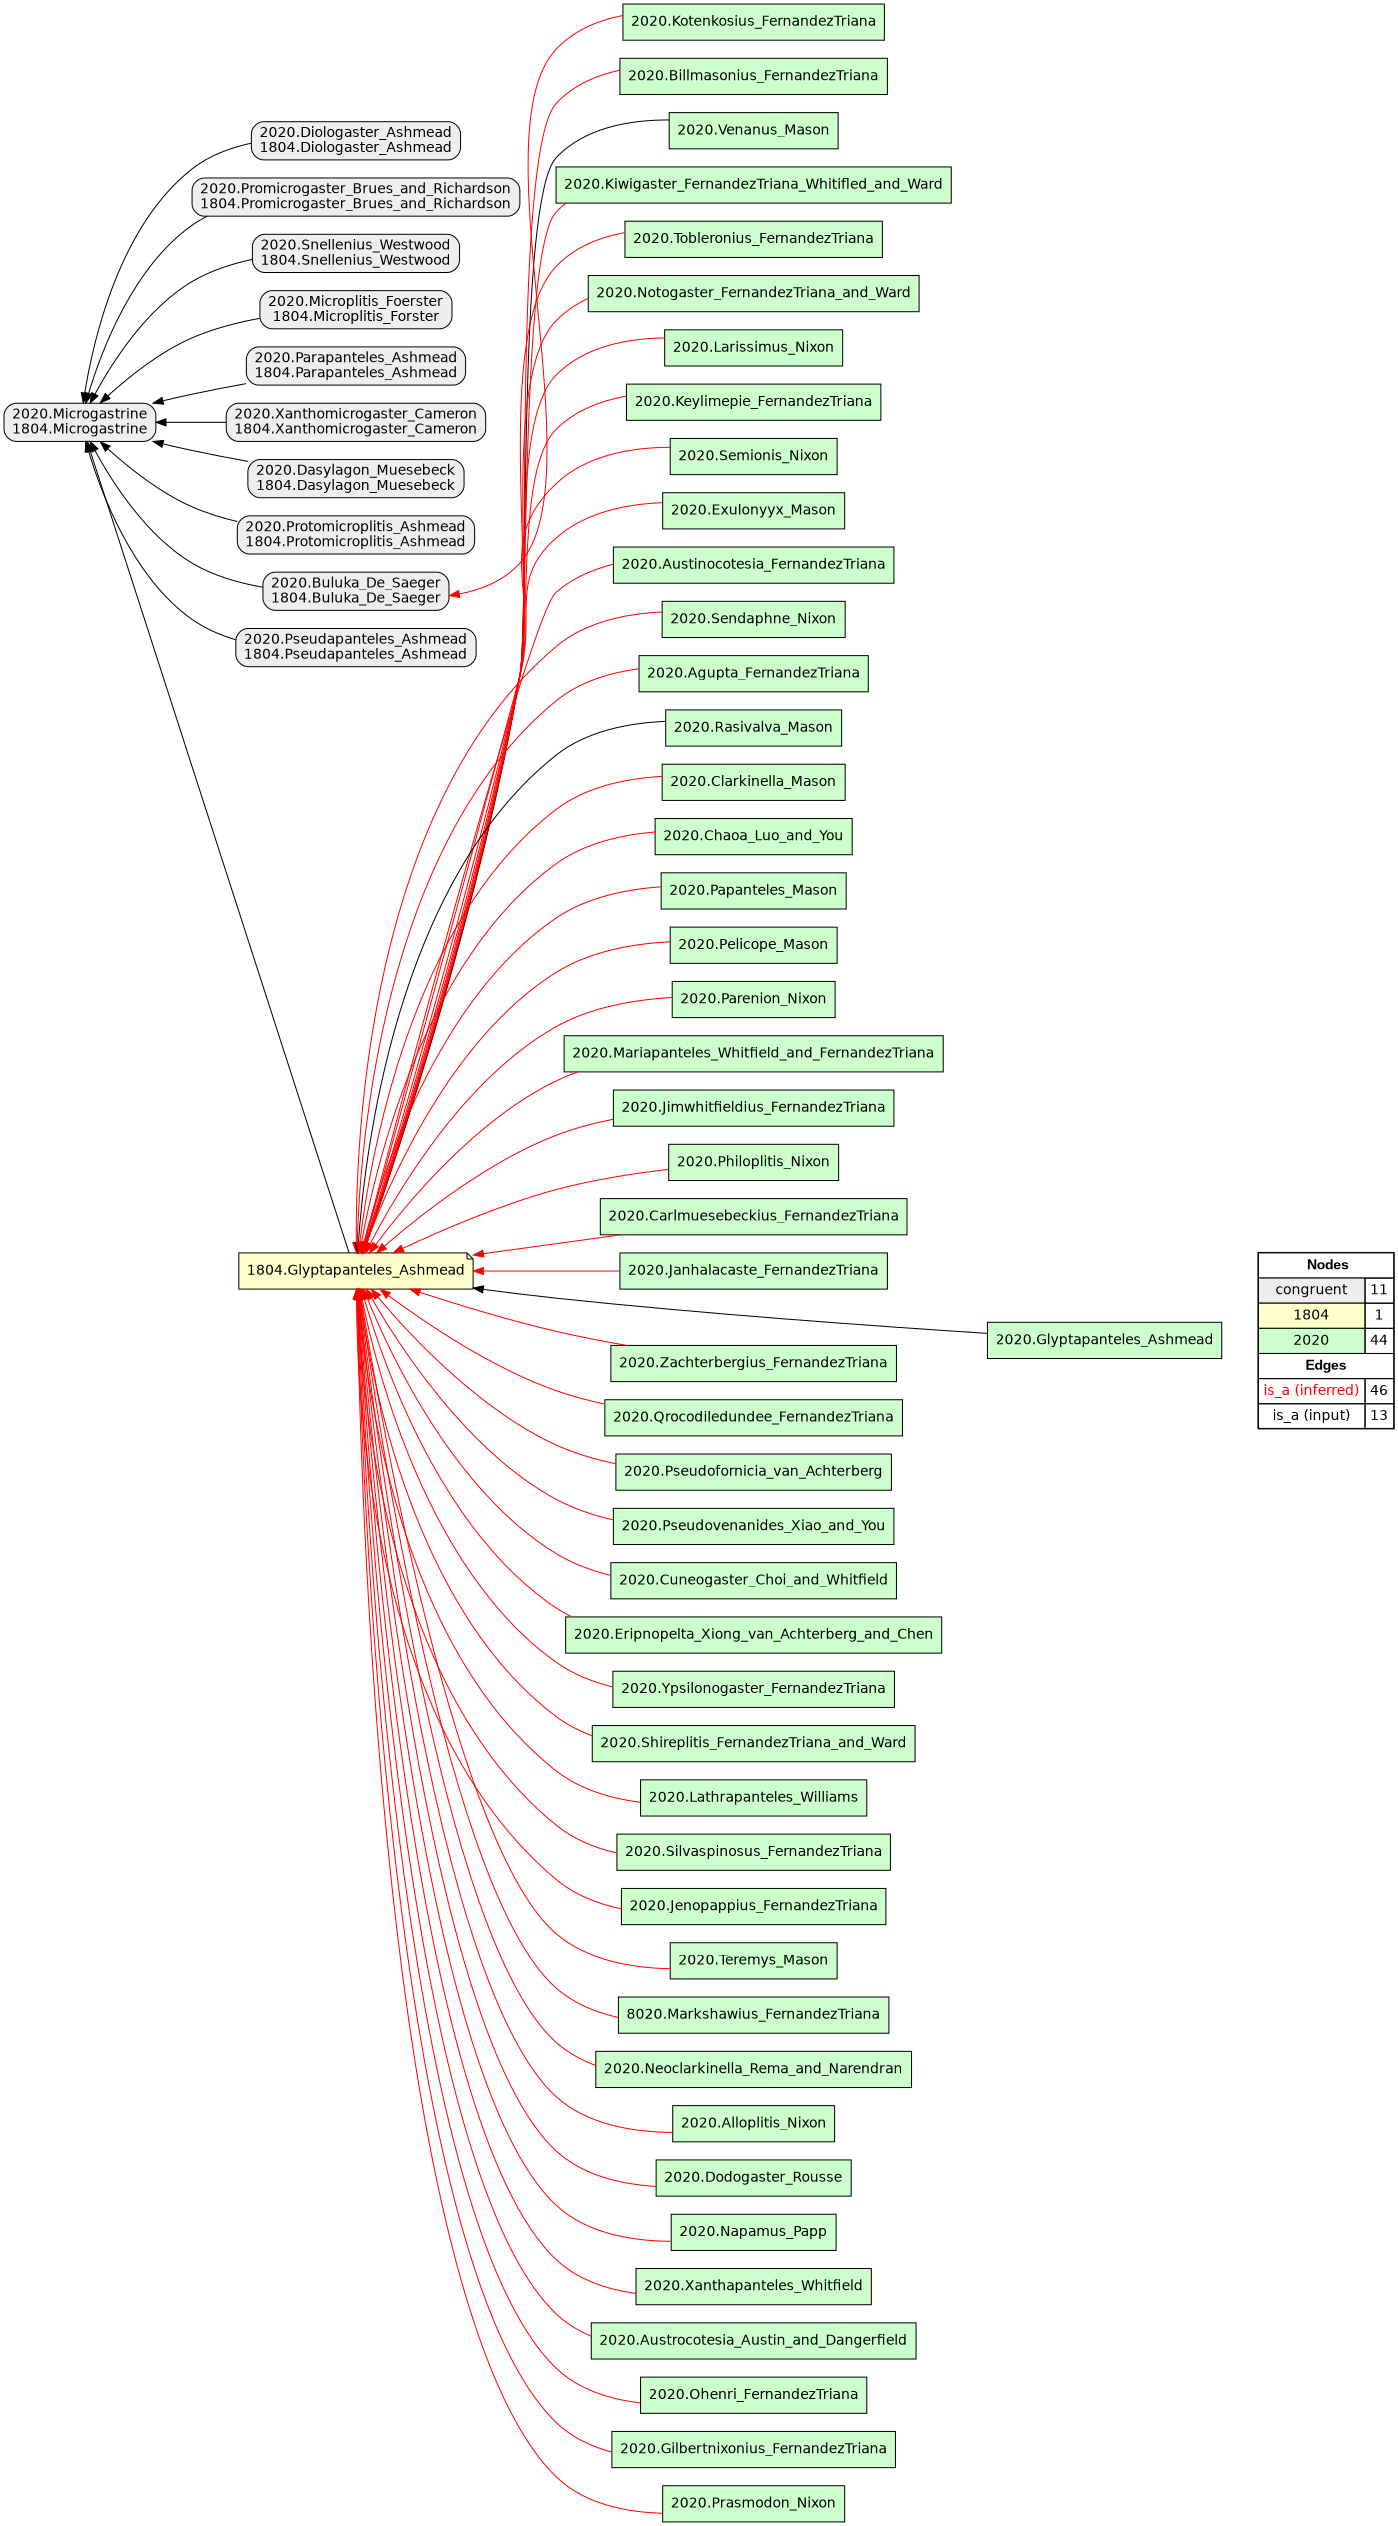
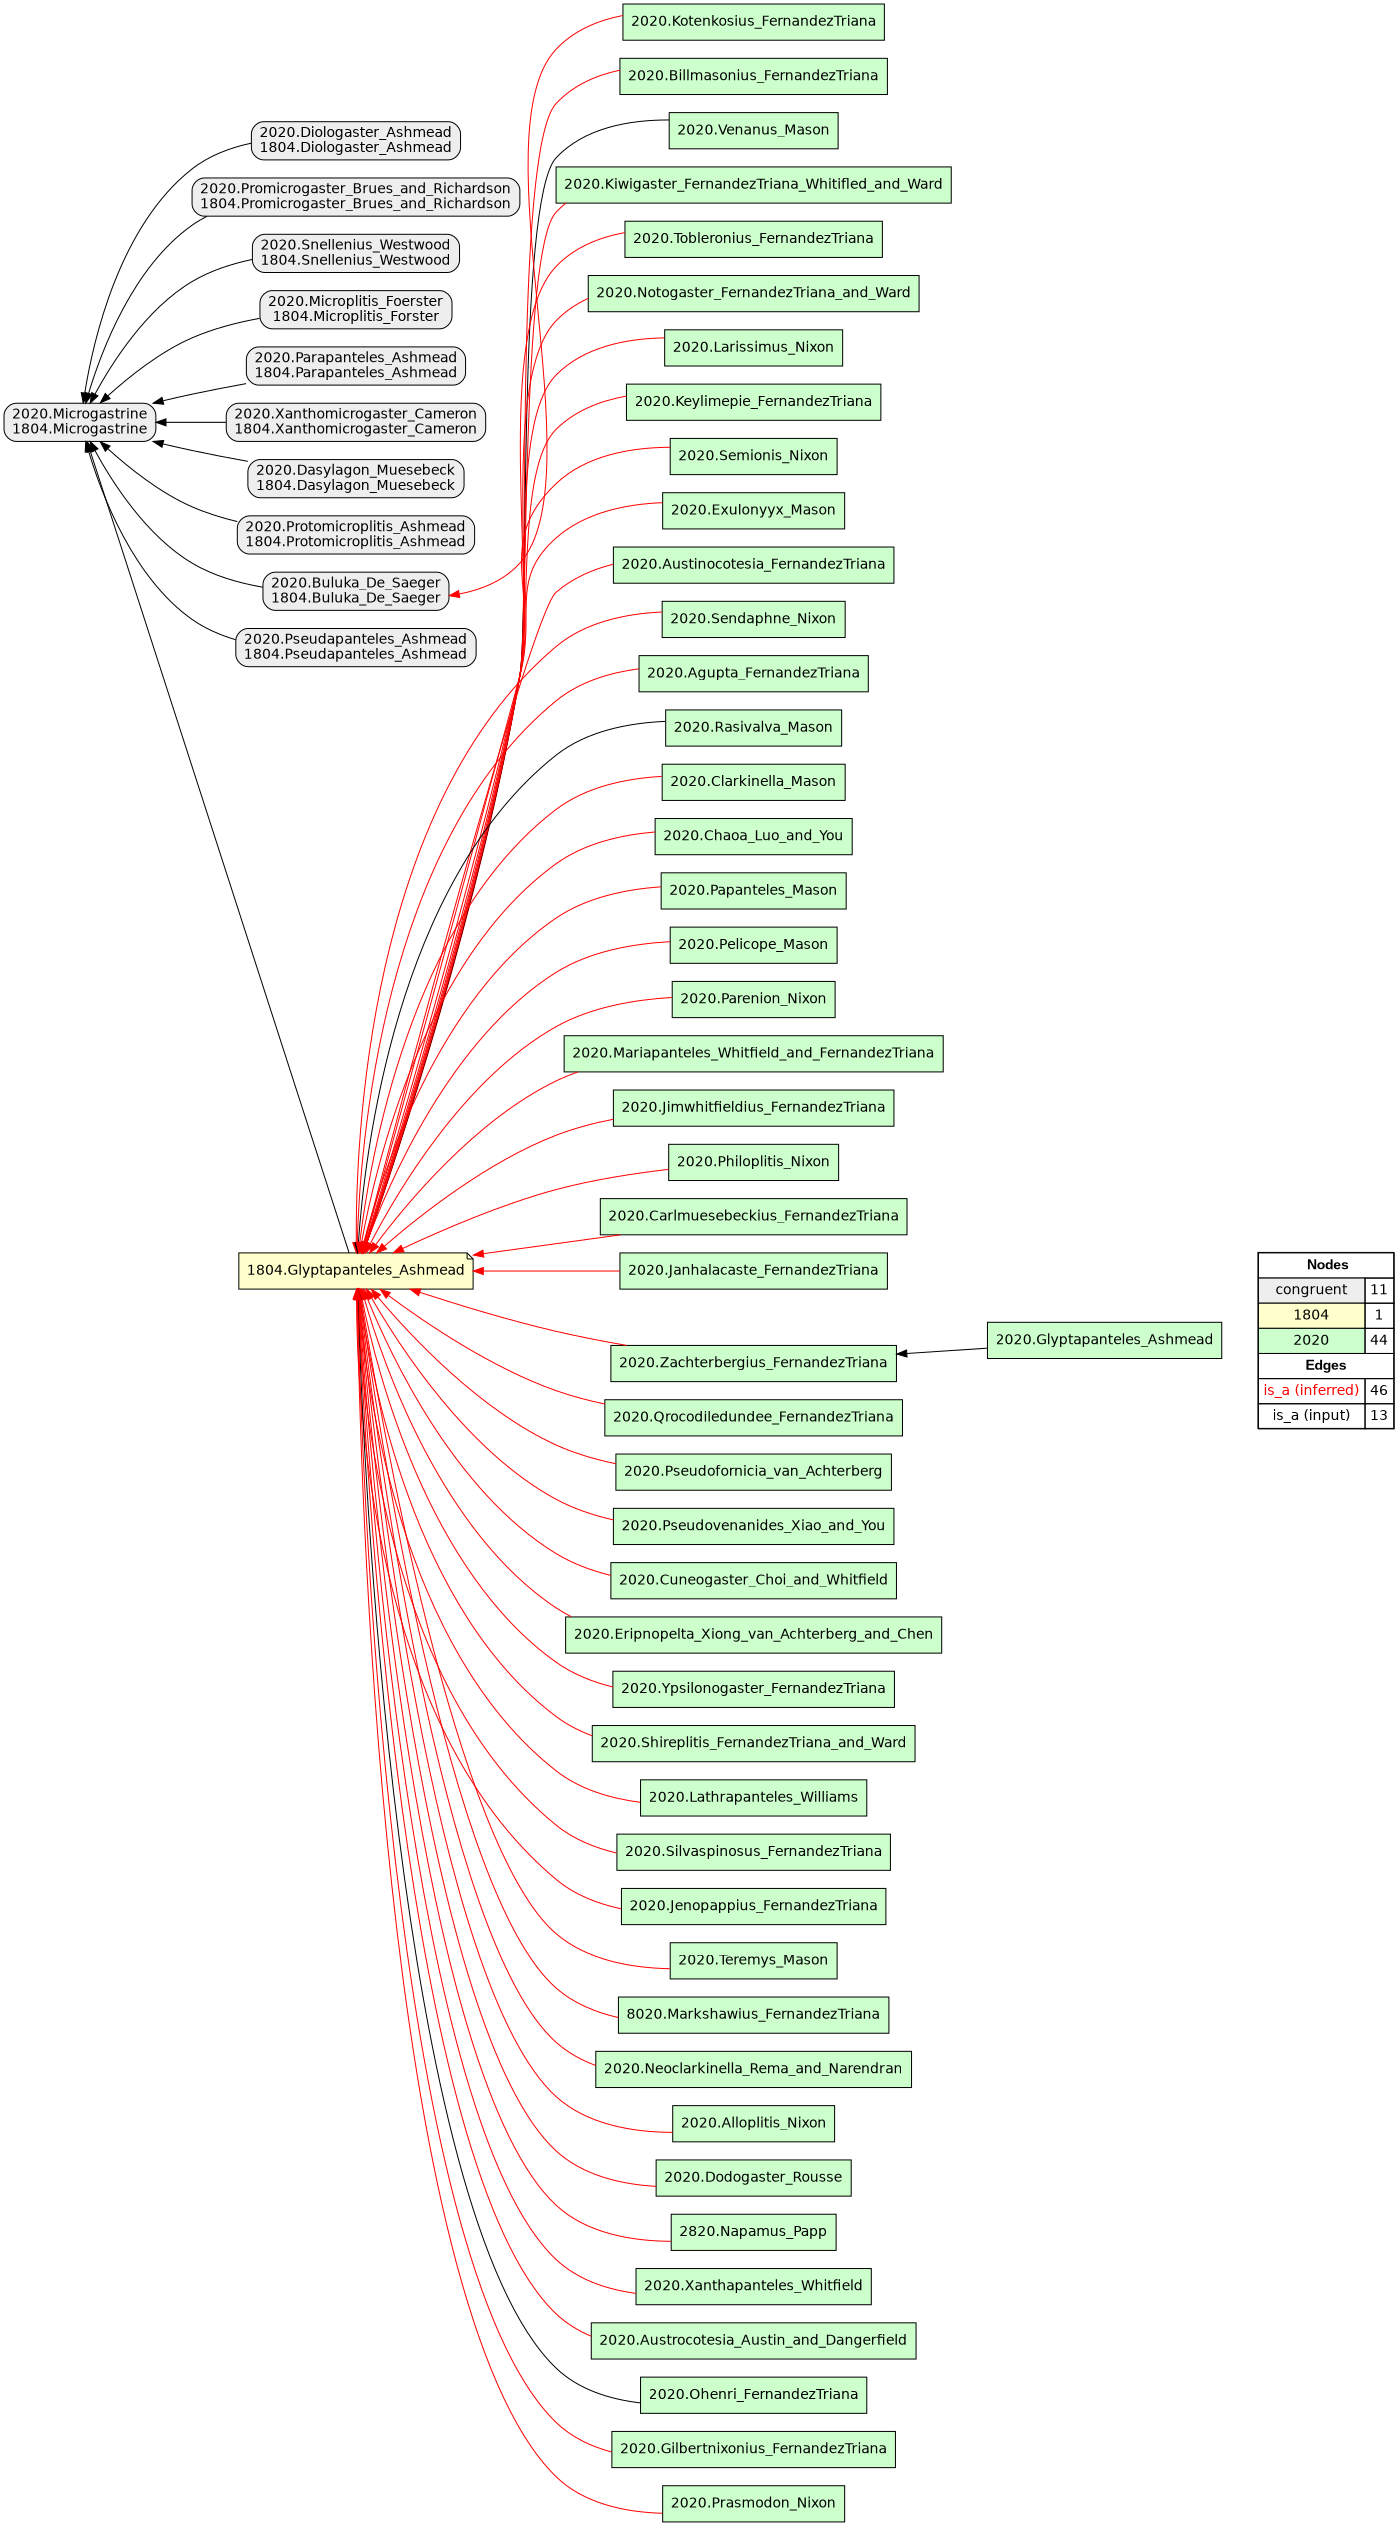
(735, 1315) -> (947, 1351)
(408, 1893) -> (408, 1893)
(754, 2232) -> (754, 2232)
